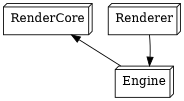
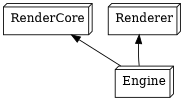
(150, 46) -> (139, 55)
